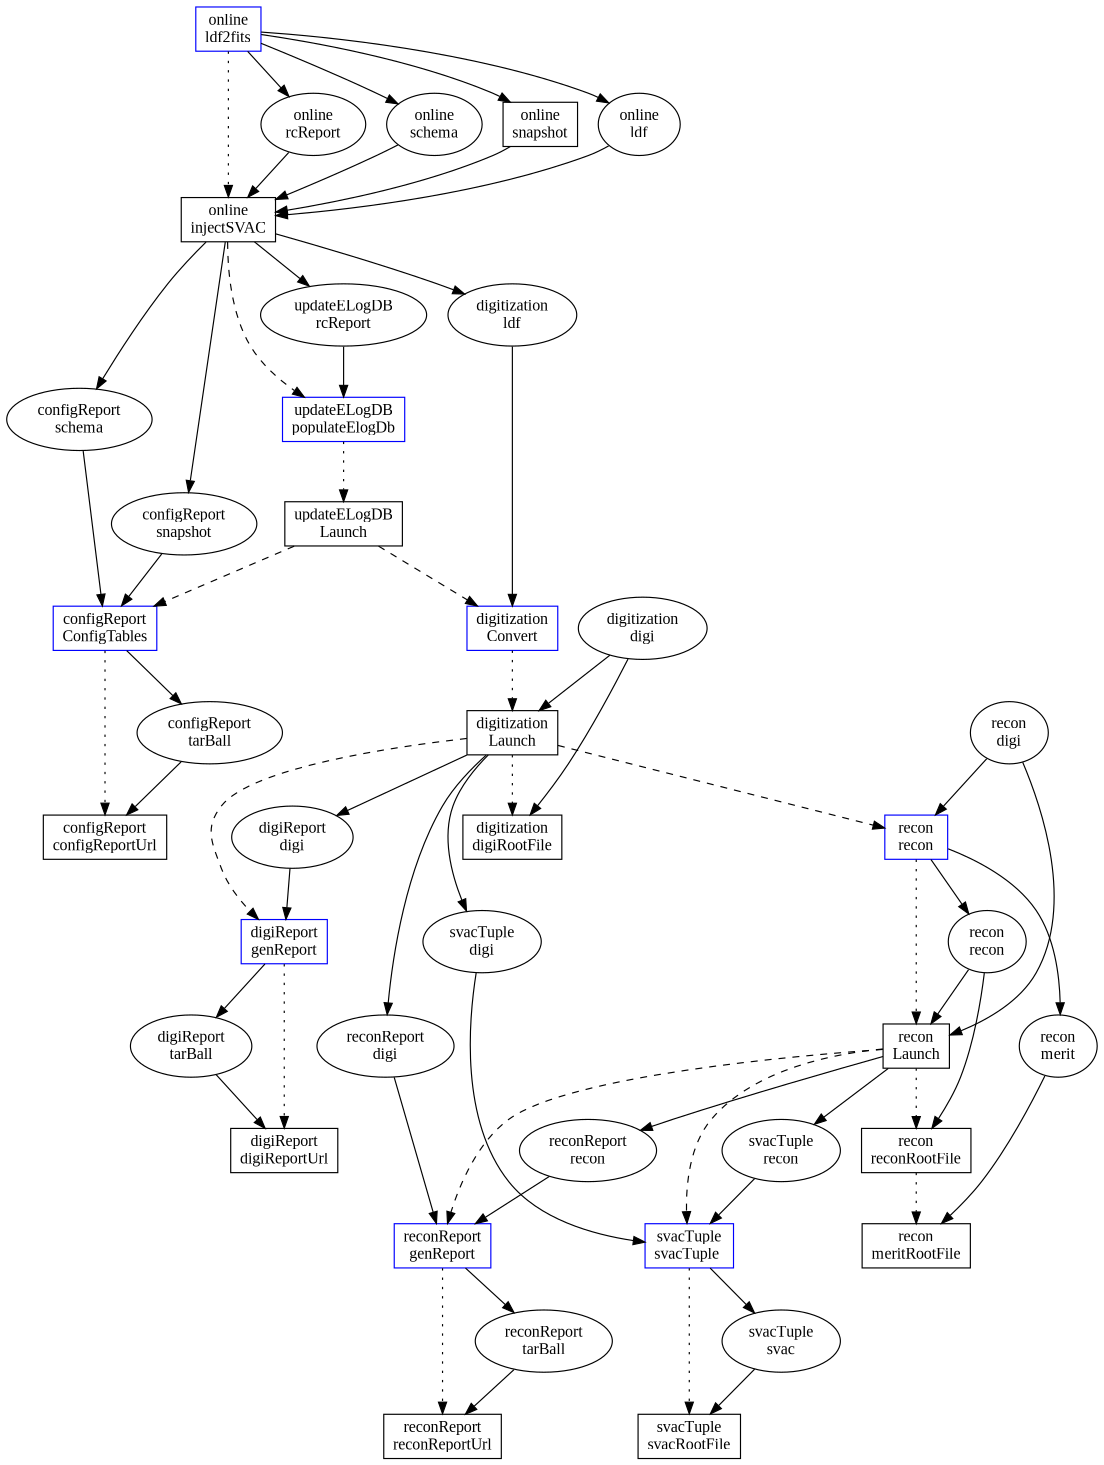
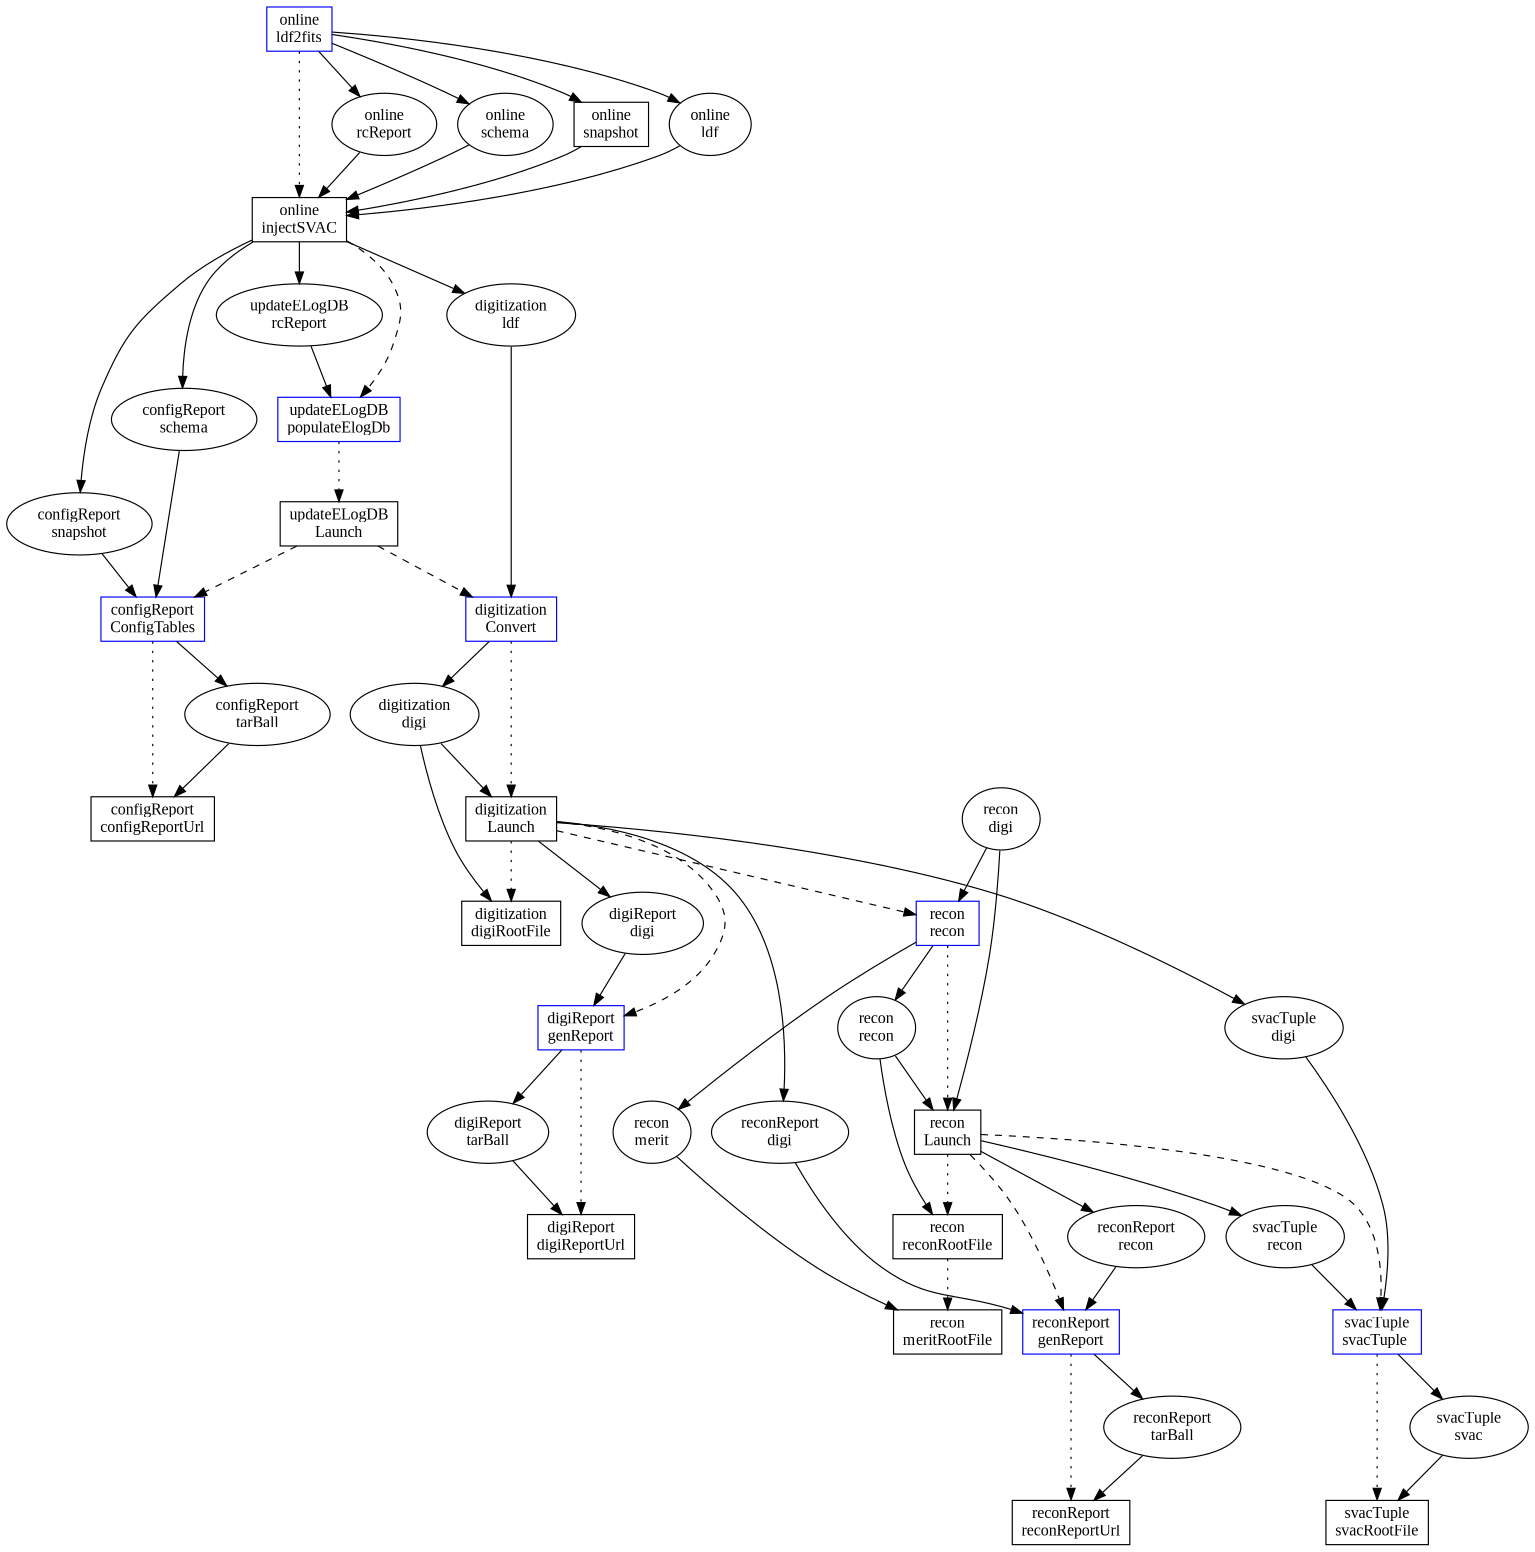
none -> (470, 660)
